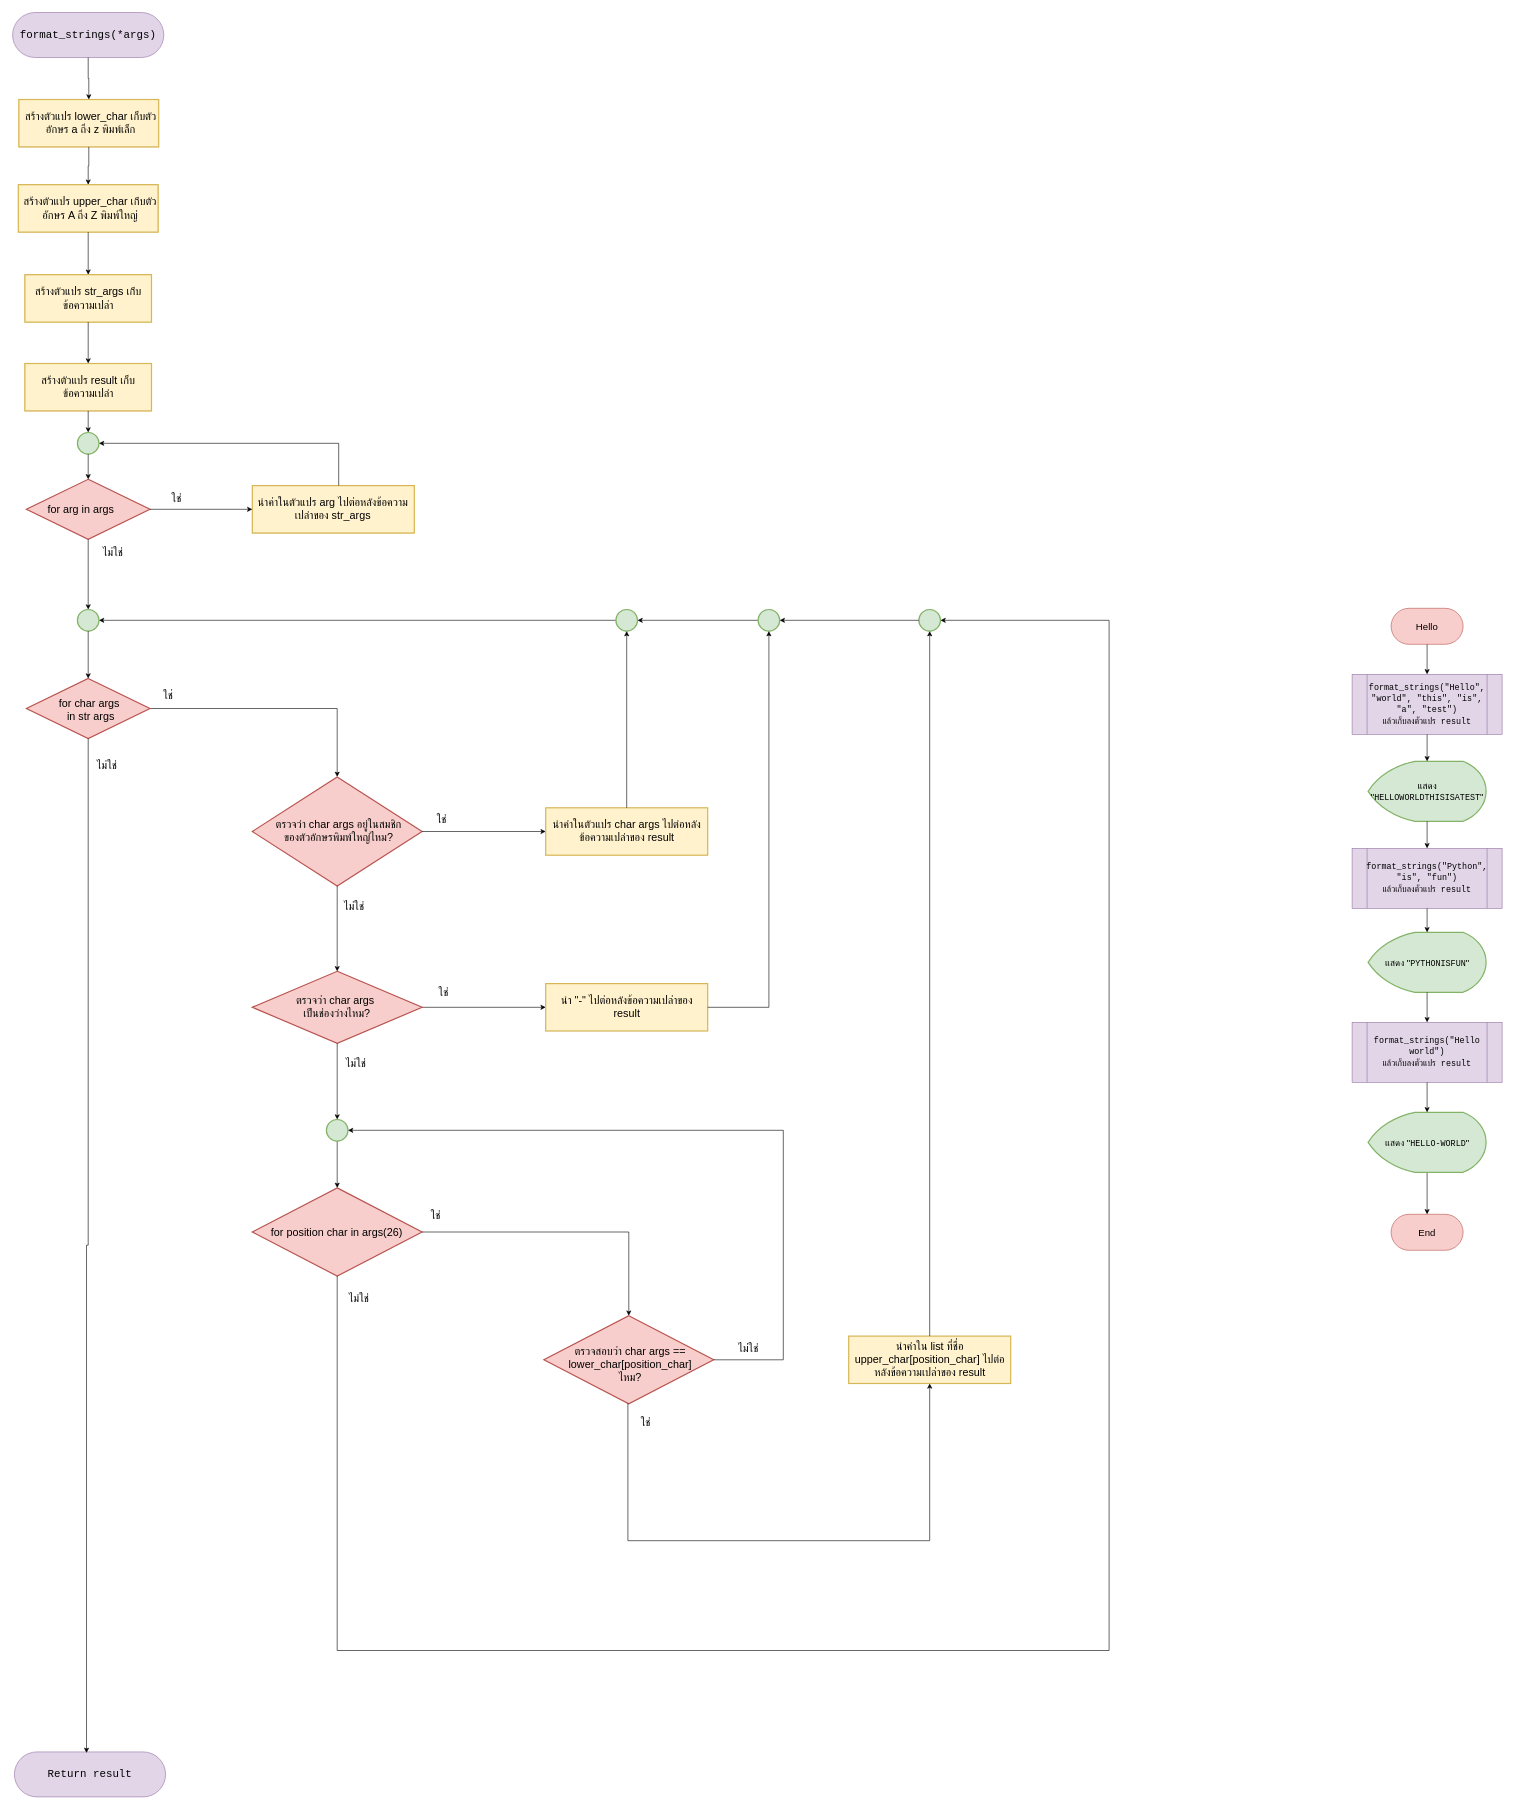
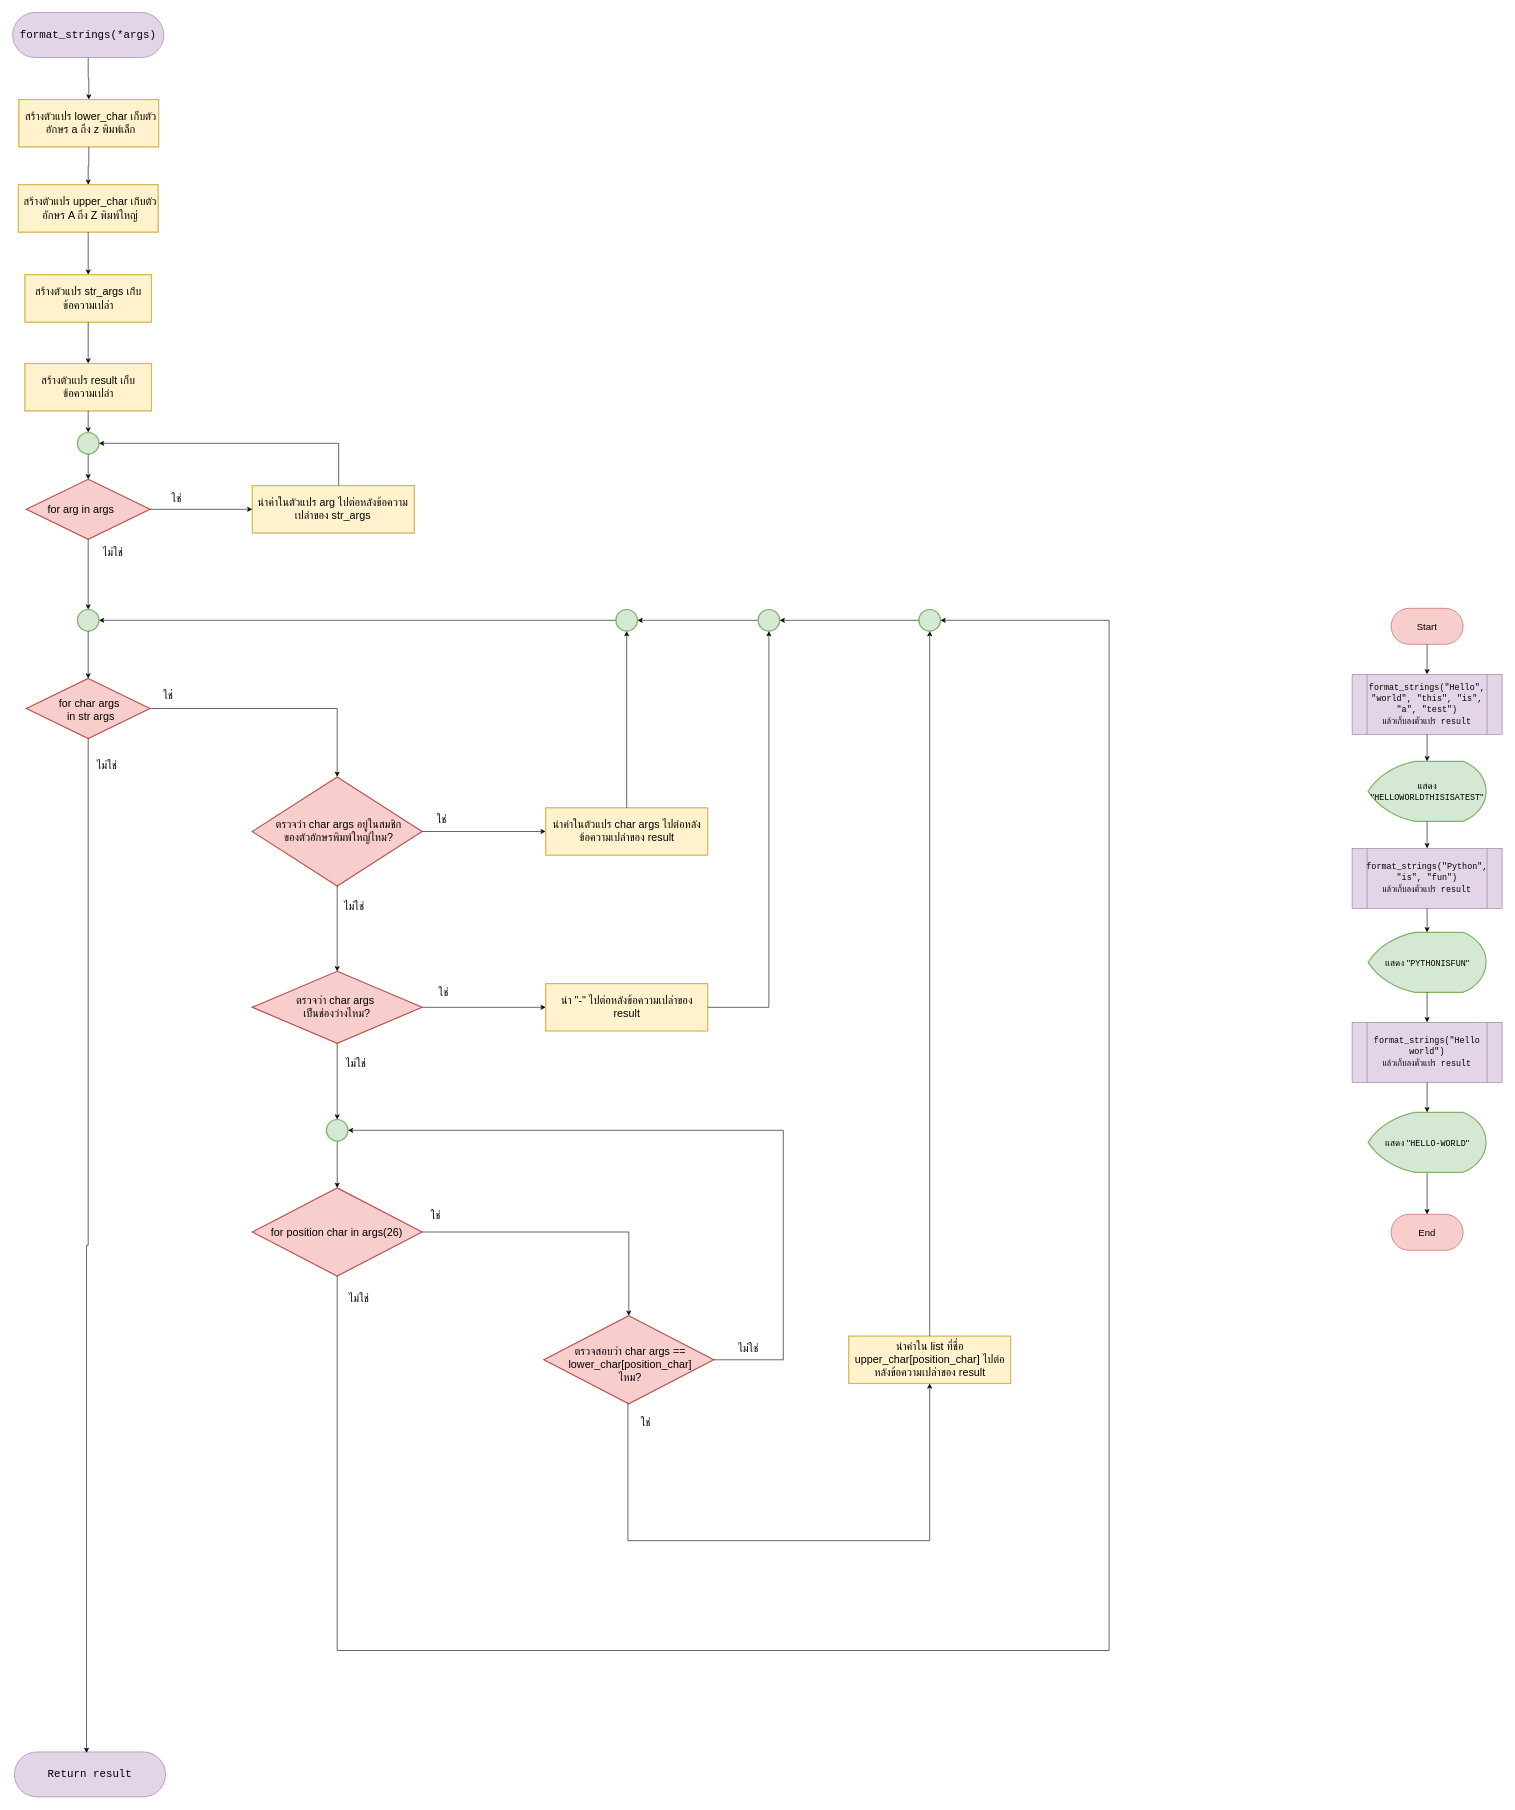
(1427, 626) -> (1427, 626)
